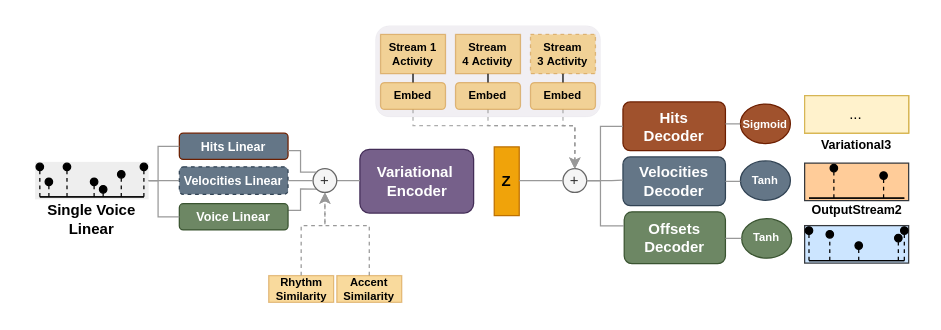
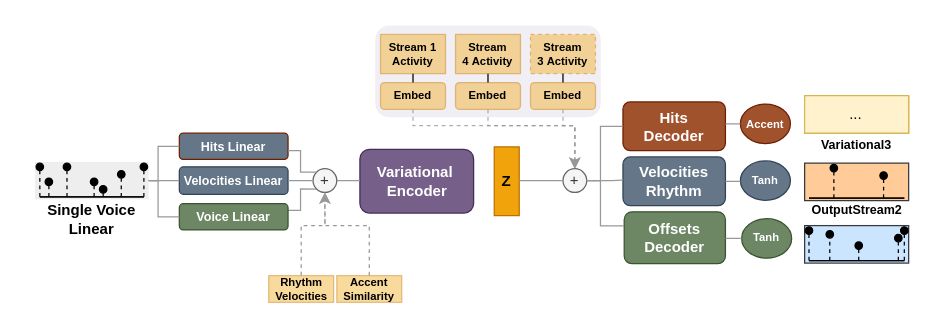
(766, 124) -> (766, 124)
(234, 181) -> (234, 181)
(674, 182) -> (674, 182)
(302, 289) -> (302, 289)
